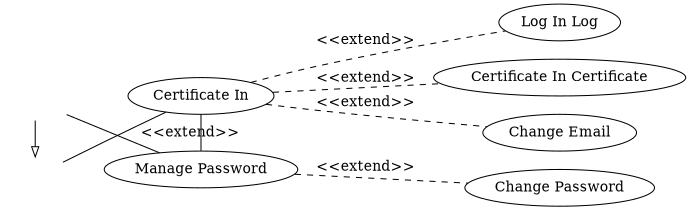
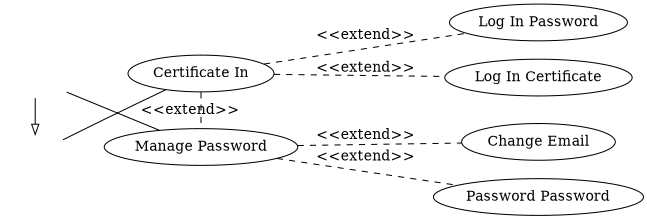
(560, 22) -> (538, 22)
(560, 78) -> (538, 78)
(376, 116) -> (380, 144)
(201, 133) -> (201, 110)
(560, 188) -> (538, 197)
